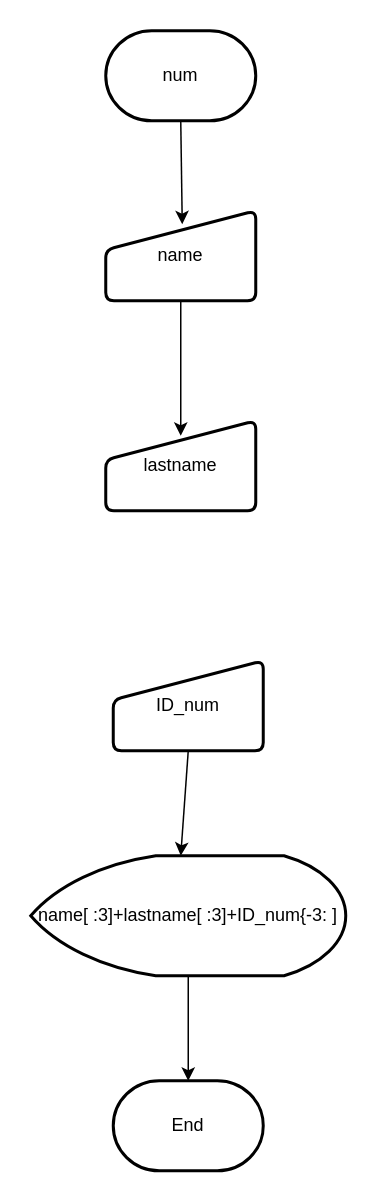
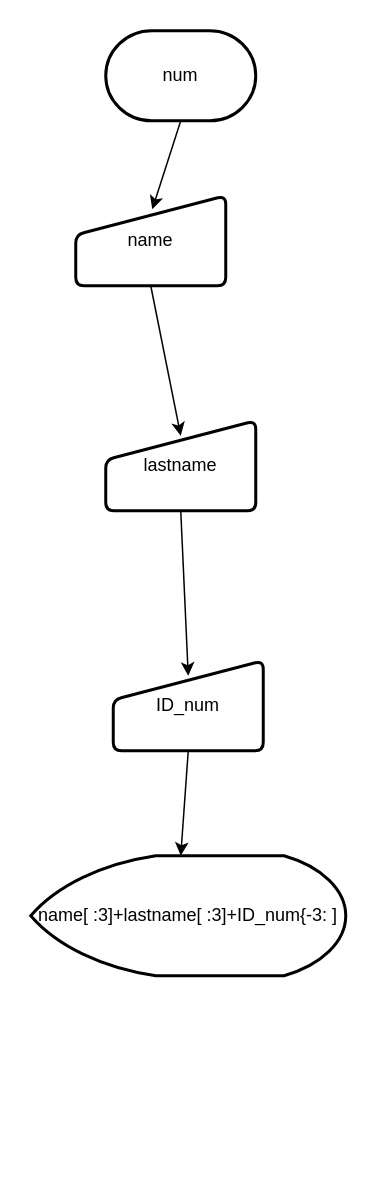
(181, 256) -> (151, 241)
none -> (184, 588)
(188, 1023) -> none
(188, 1126) -> none
